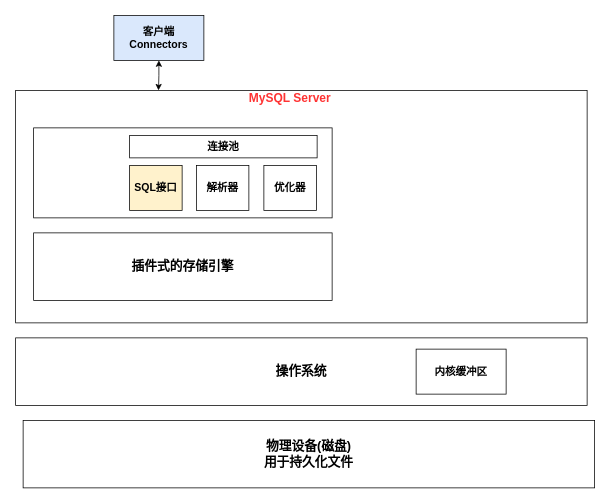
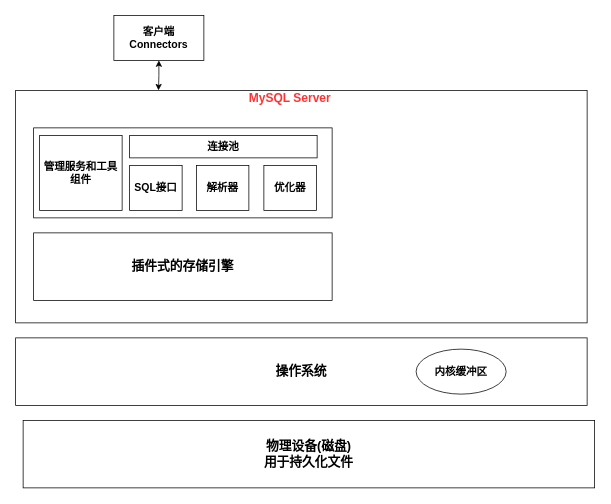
(159, 38) -> (159, 38)
none -> (81, 173)
(156, 188) -> (156, 188)
(461, 372) -> (461, 372)
